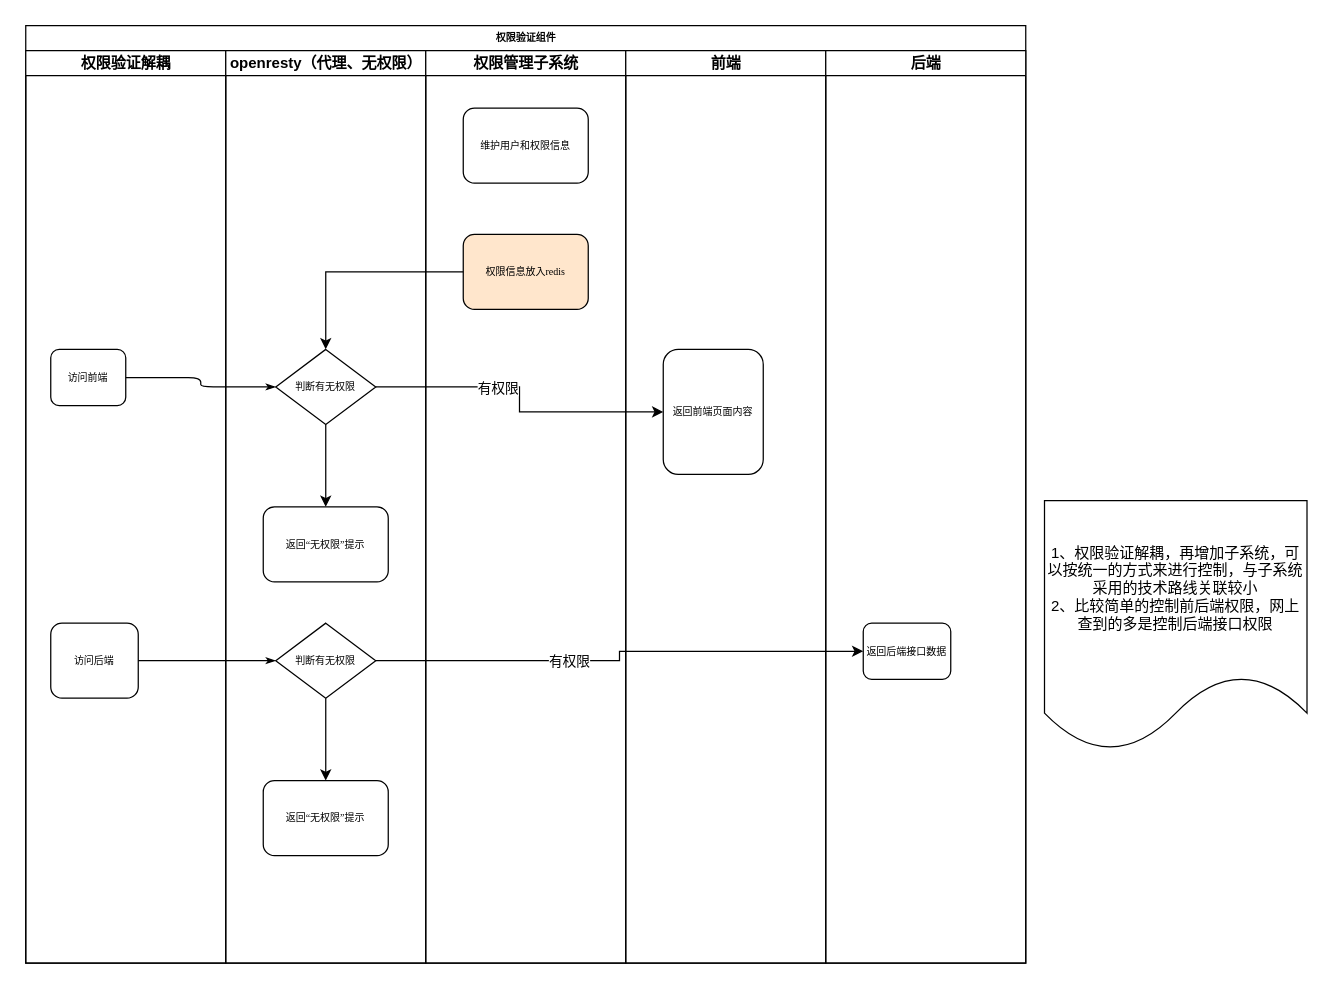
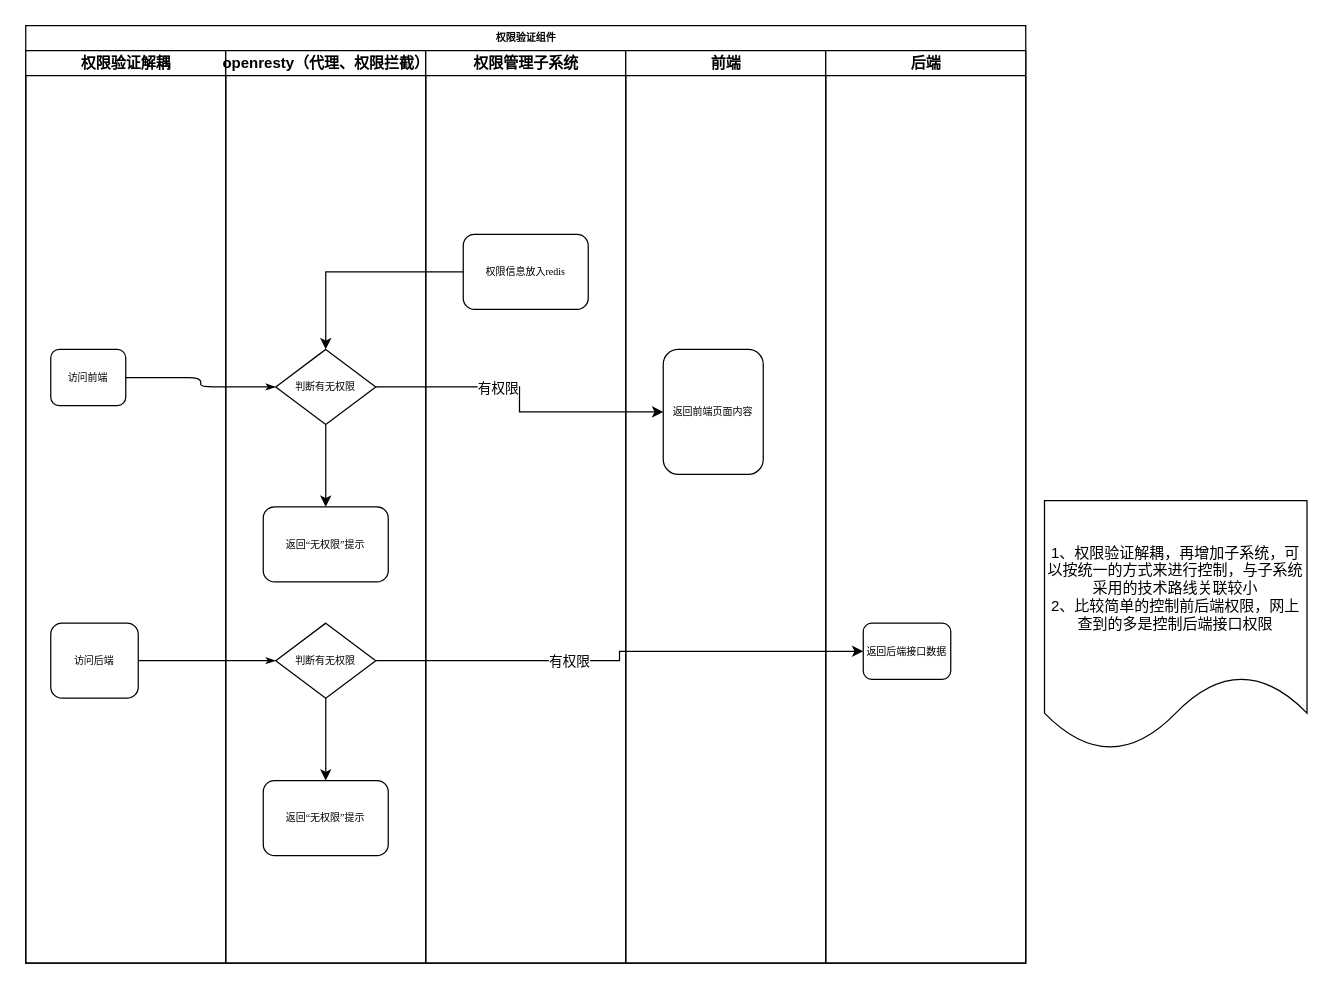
(326, 63) -> (326, 63)
(526, 146) -> none
(526, 272) -> (526, 272)
